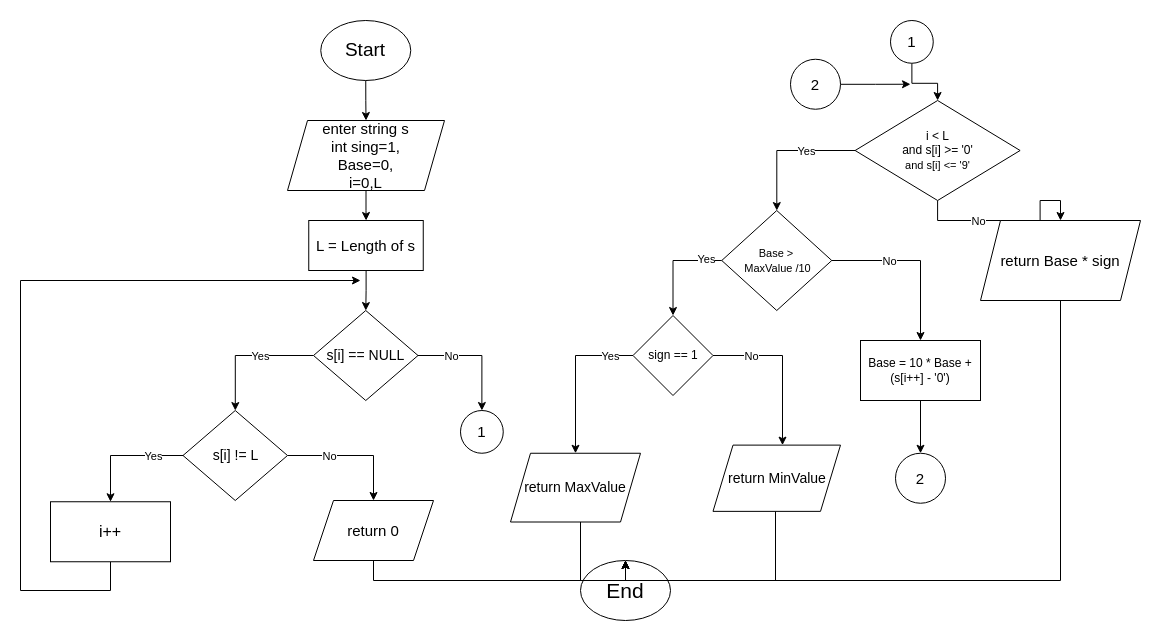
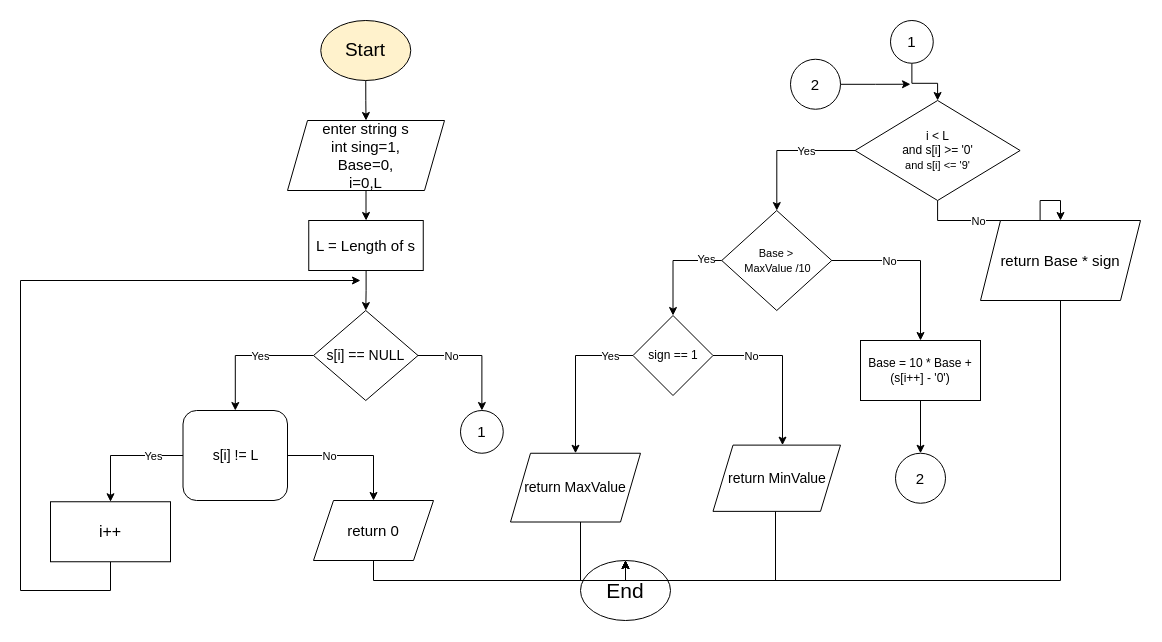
(366, 51) -> (366, 51)
(235, 456) -> (235, 456)
